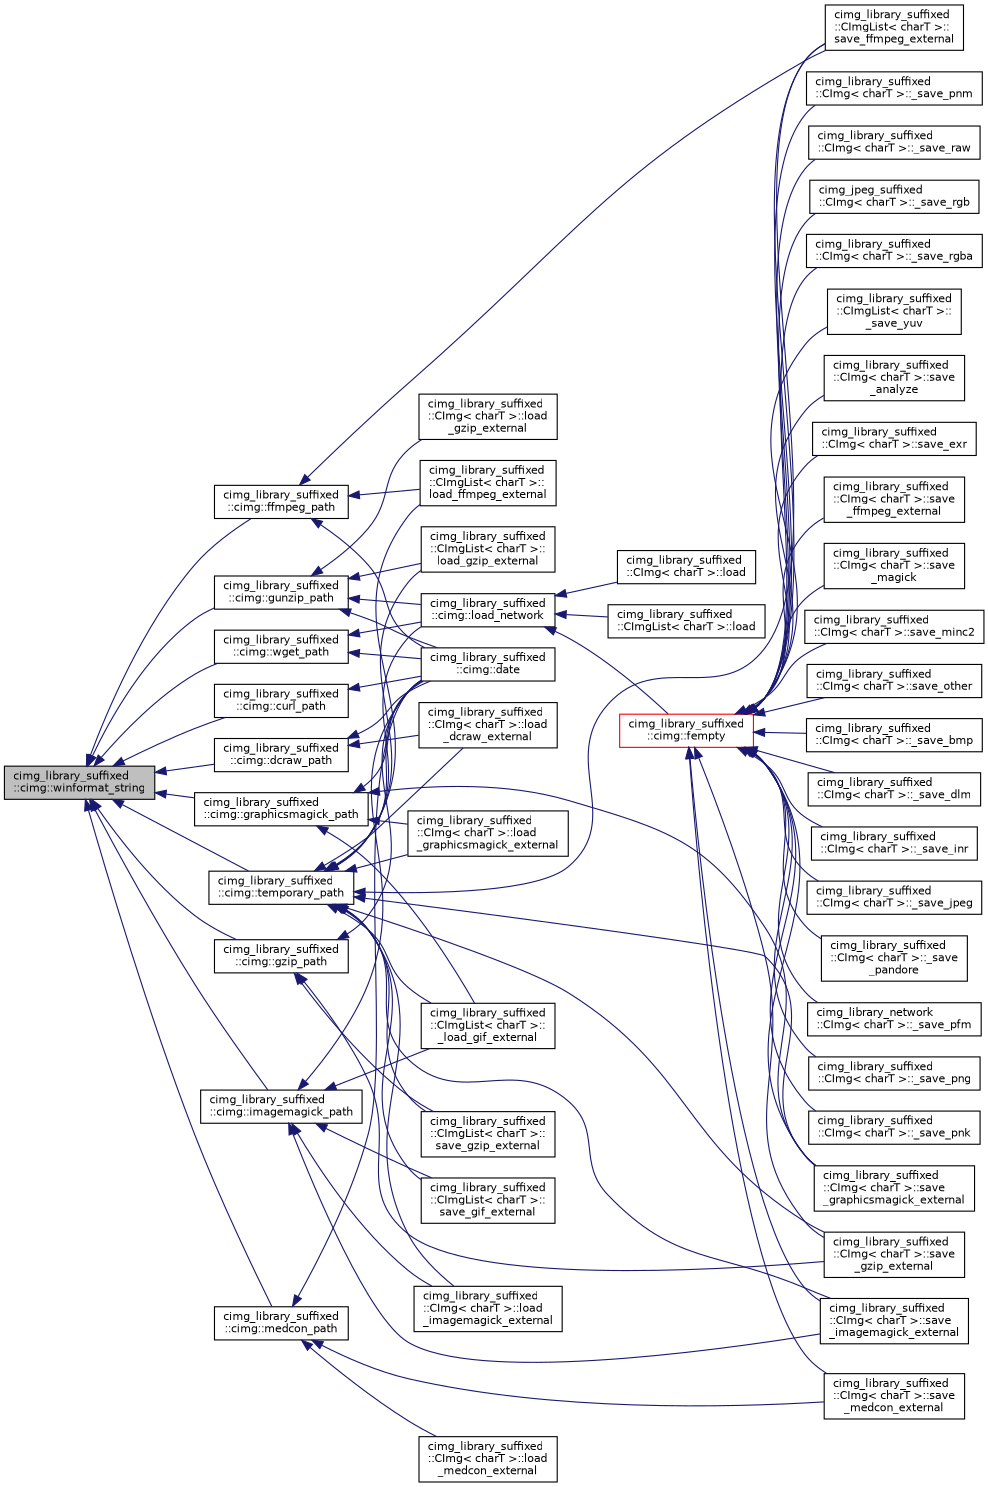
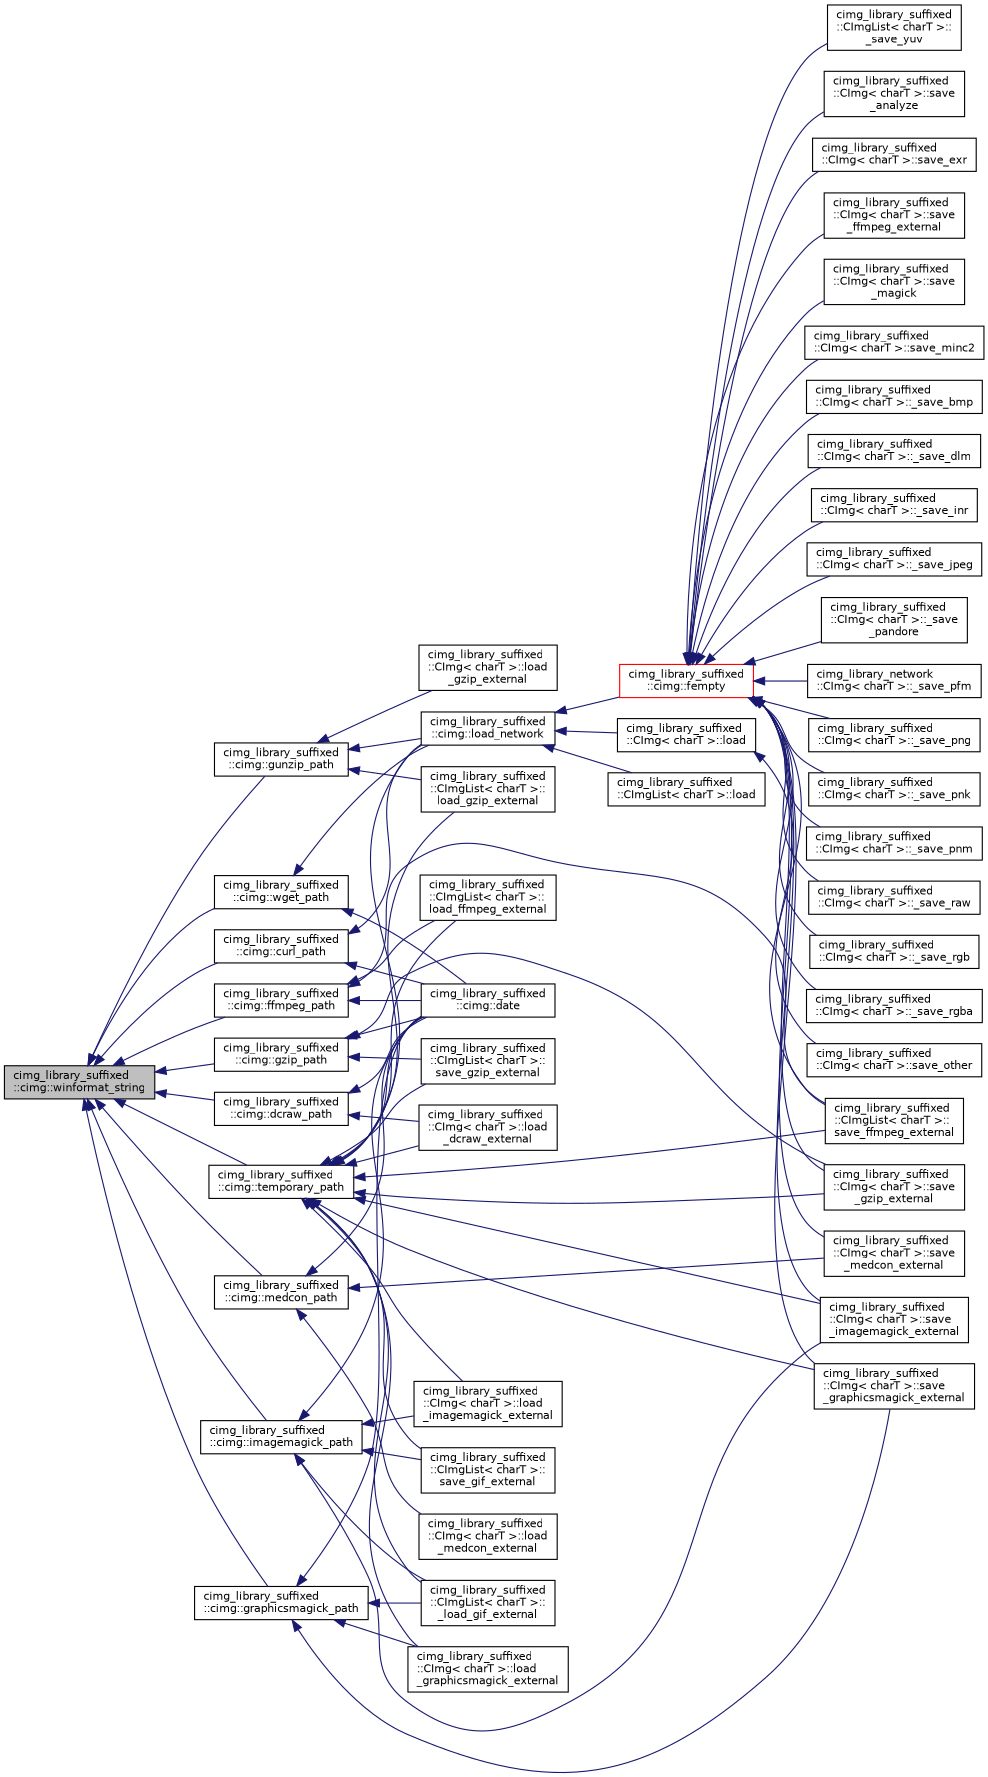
(894, 197) -> (894, 952)
(394, 631) -> none
(794, 705) -> (783, 903)
none -> (388, 836)
